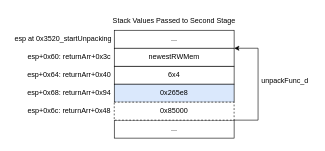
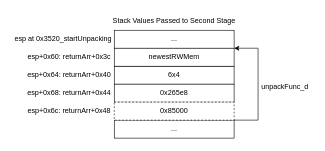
(285, 81) -> (285, 87)
(69, 93) -> (69, 93)
(174, 93) -> (174, 93)
